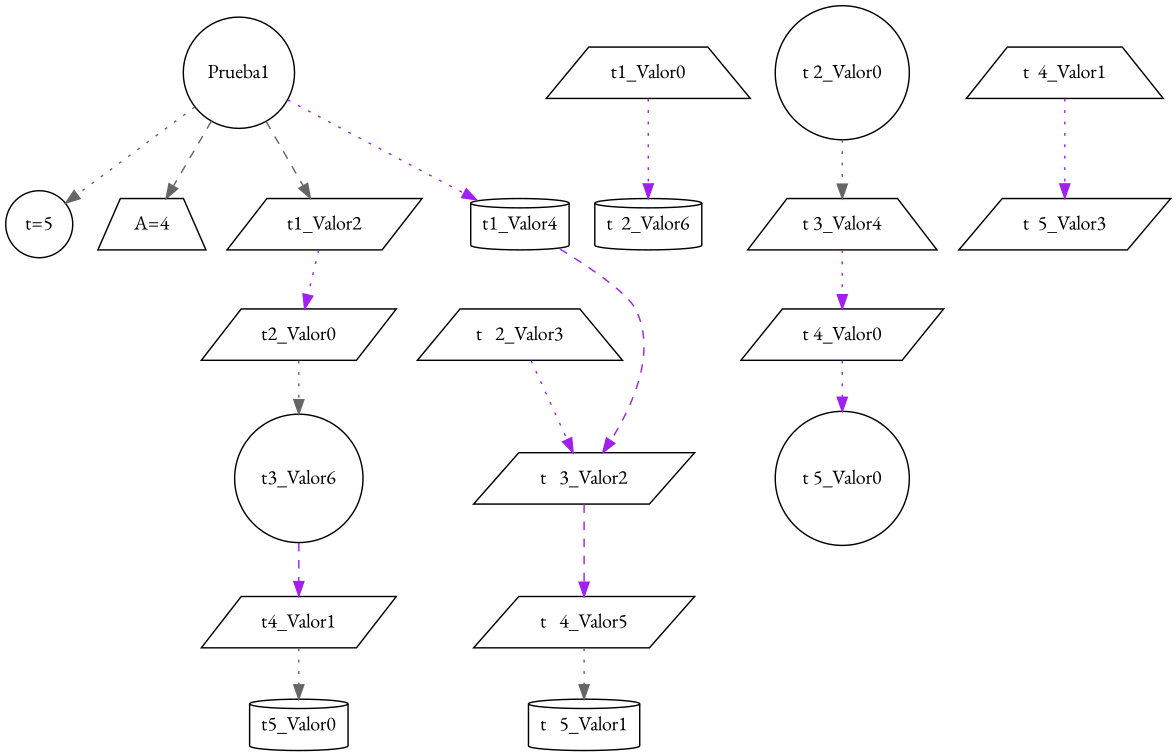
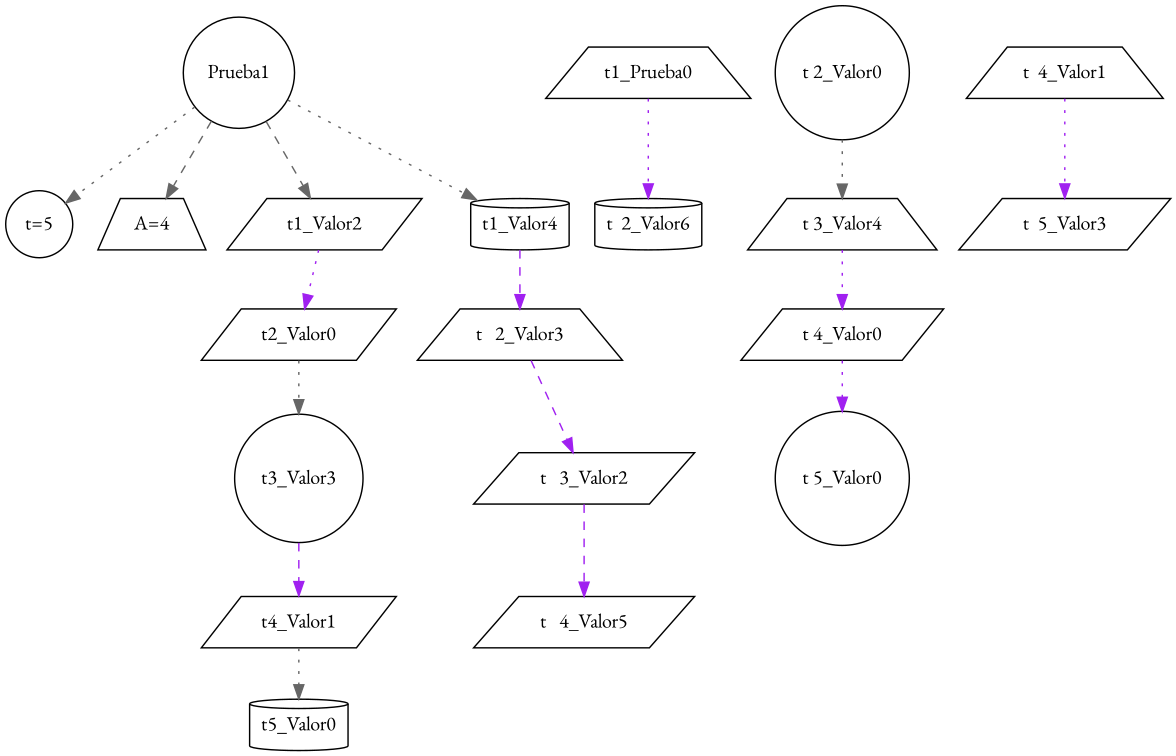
(648, 73) -> (648, 73)
(376, 146) -> (376, 146)
(642, 329) -> (520, 272)
(549, 400) -> (549, 400)
(299, 478) -> (299, 478)
(584, 725) -> none
